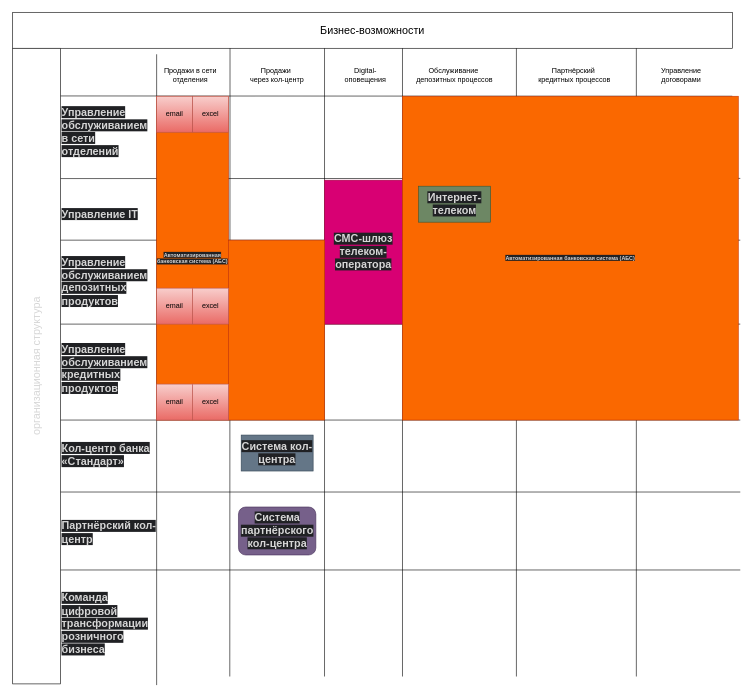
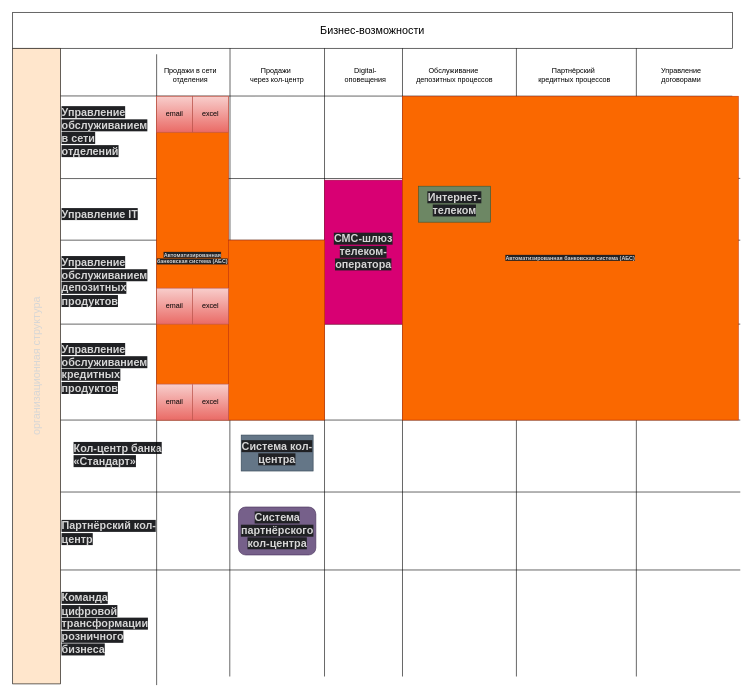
(36, 366) -> (36, 366)
(108, 453) -> (120, 453)
